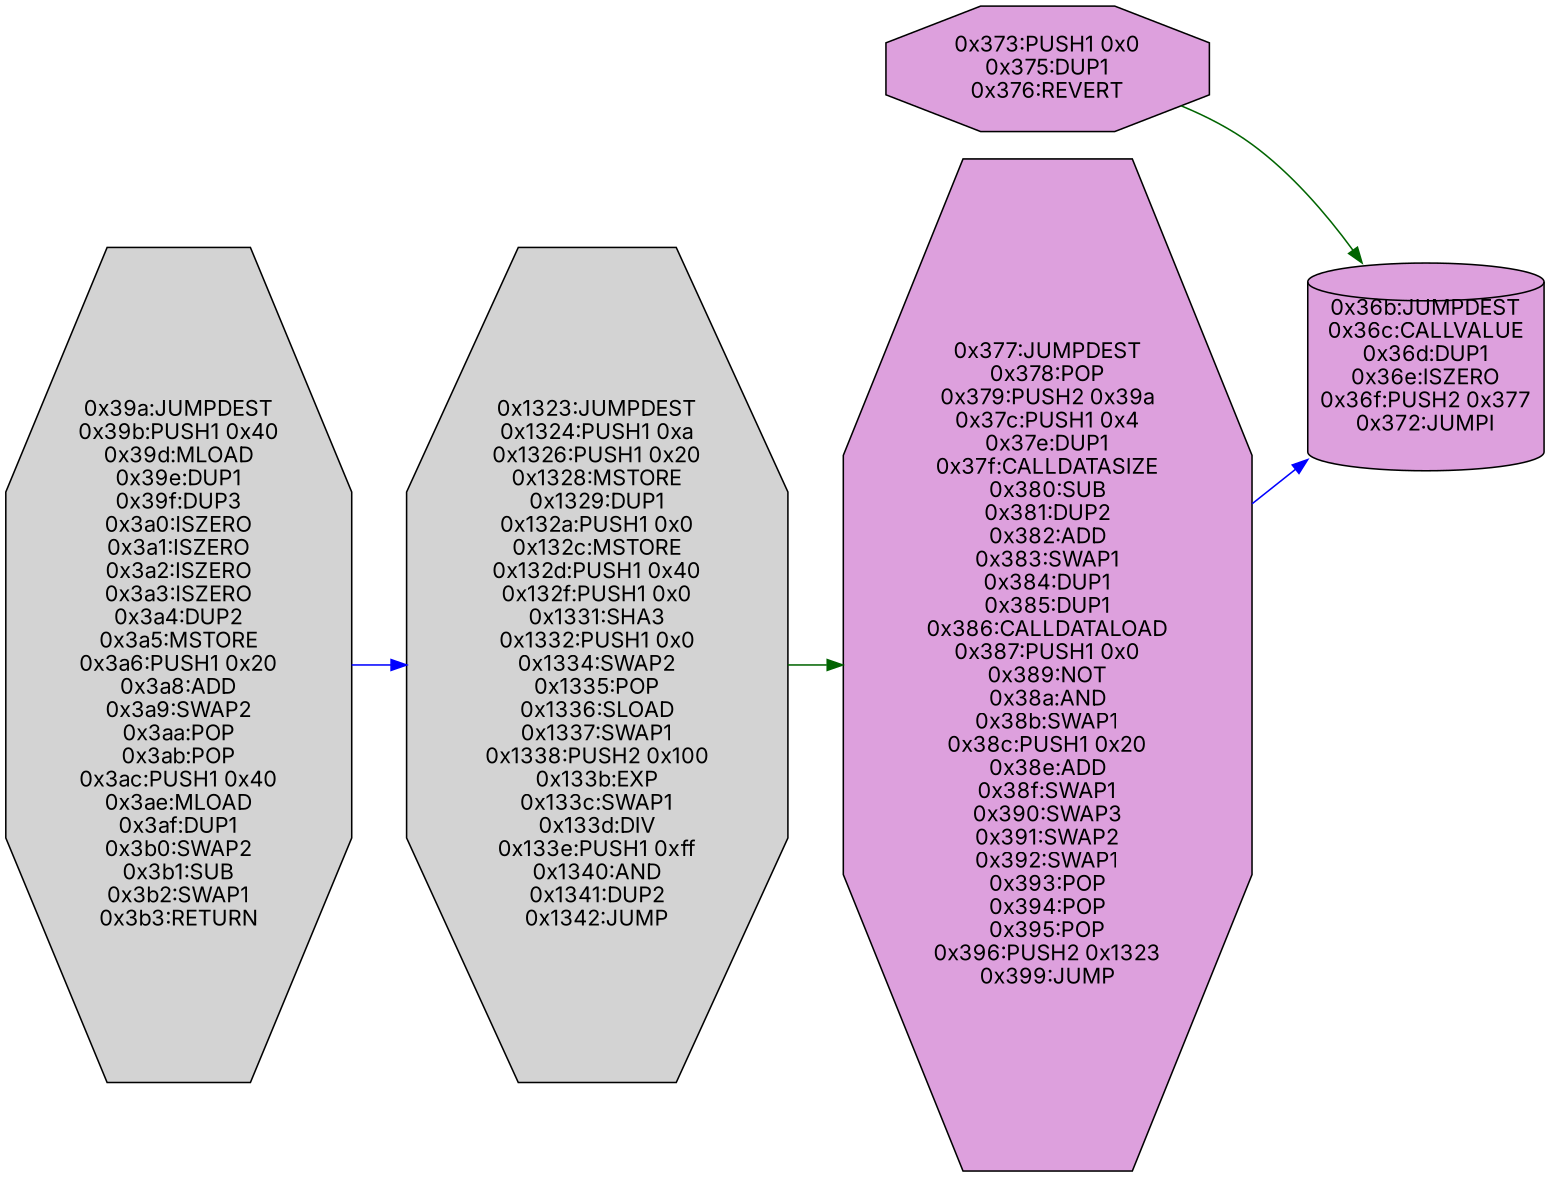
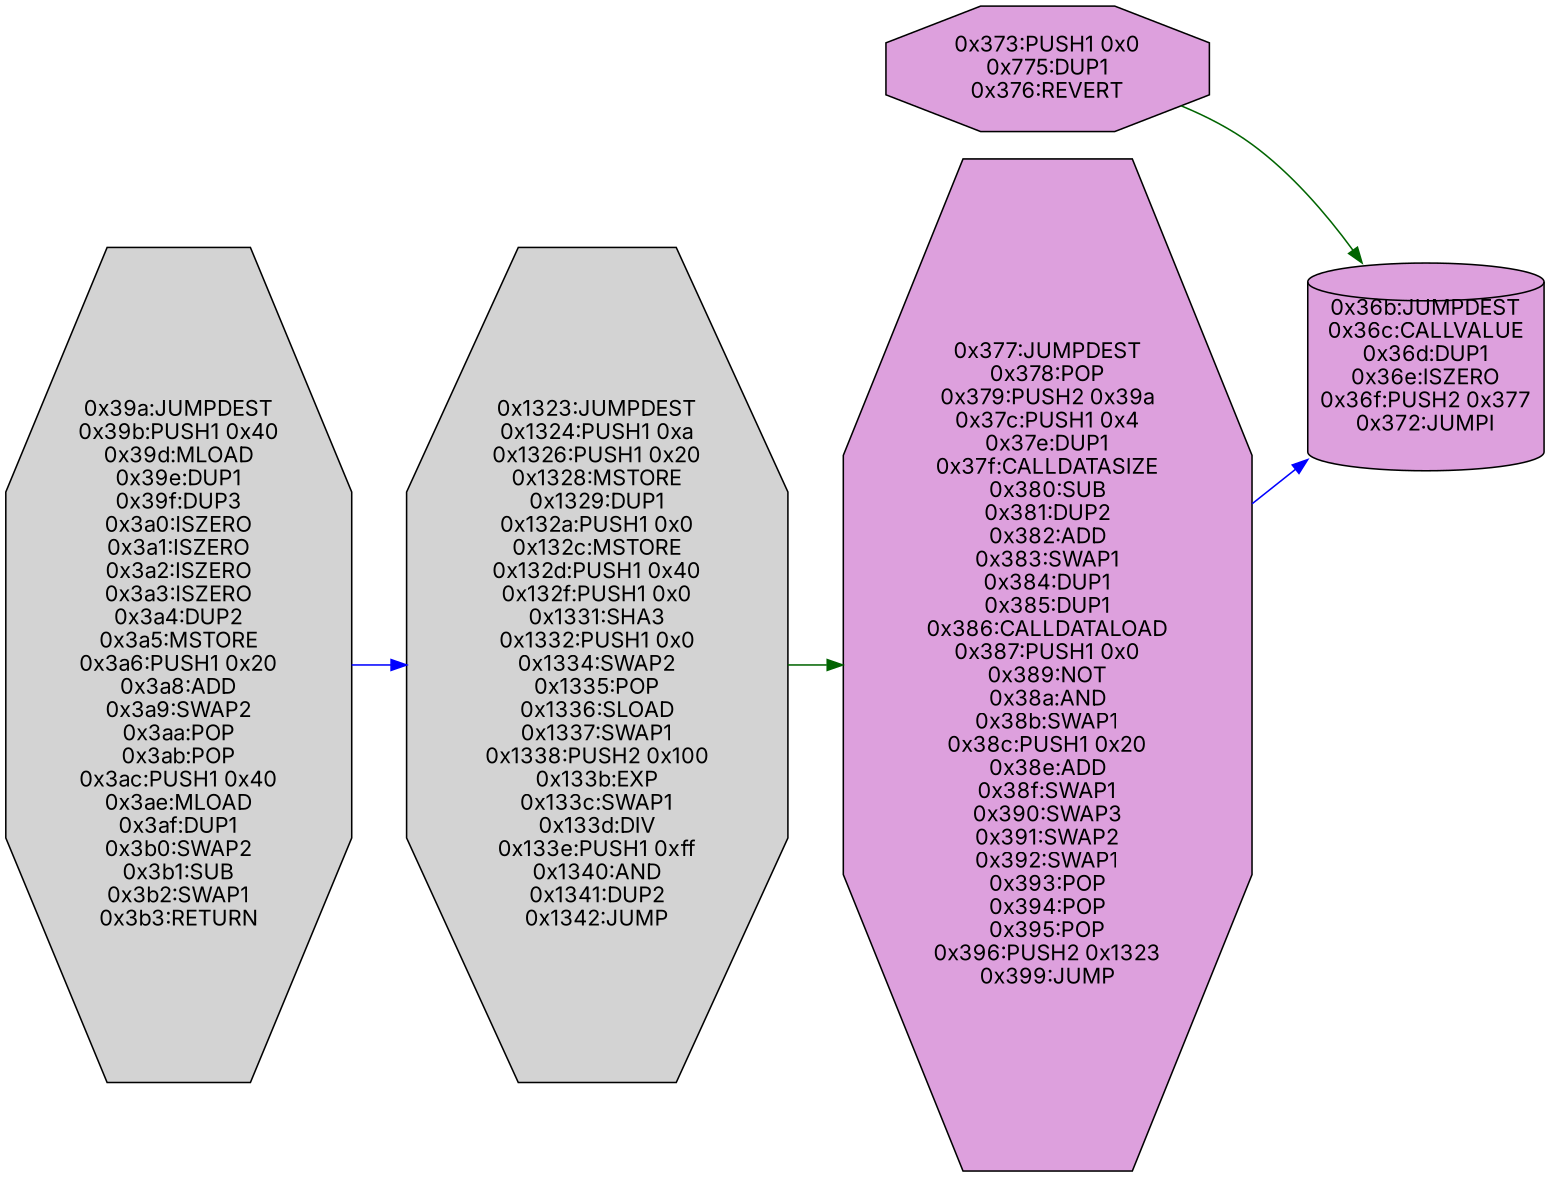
(1048, 69) -> (1048, 69)
